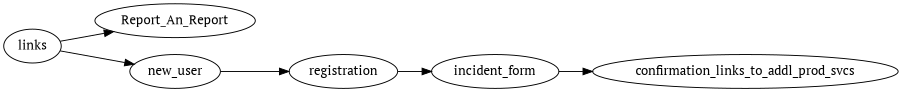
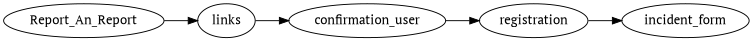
(82, 37) -> (176, 21)
(175, 71) -> (367, 21)
(745, 71) -> none
